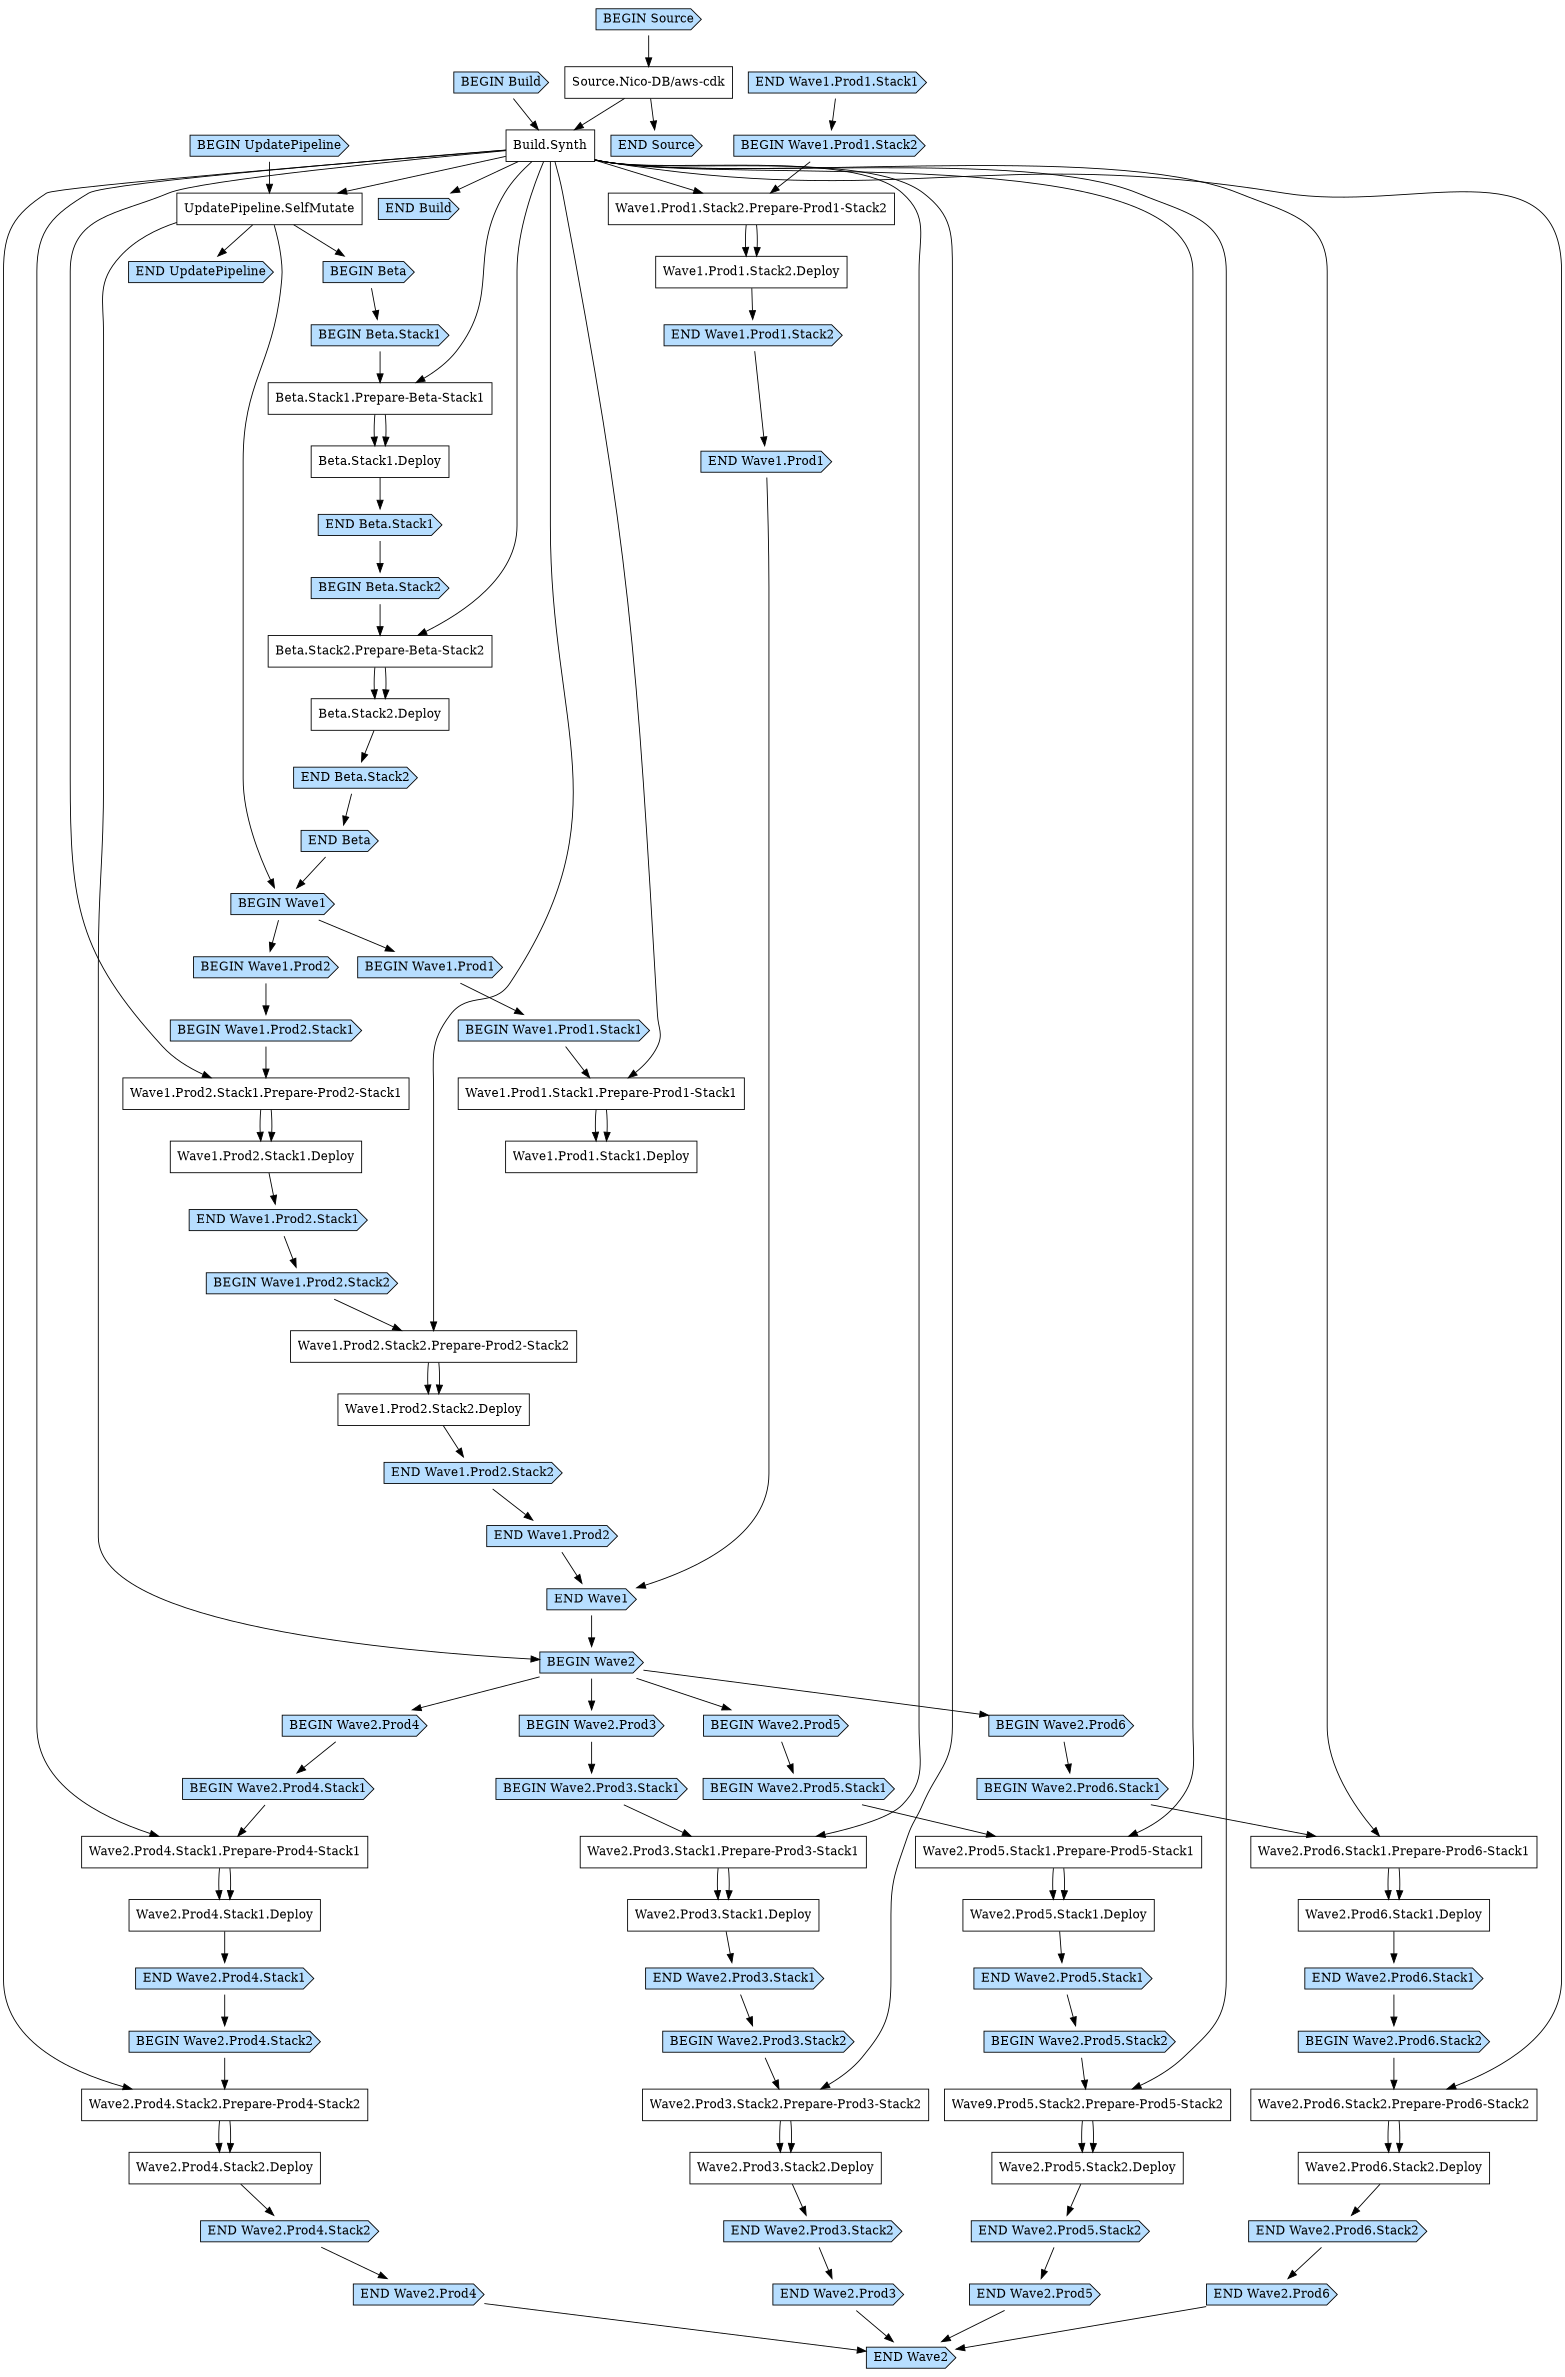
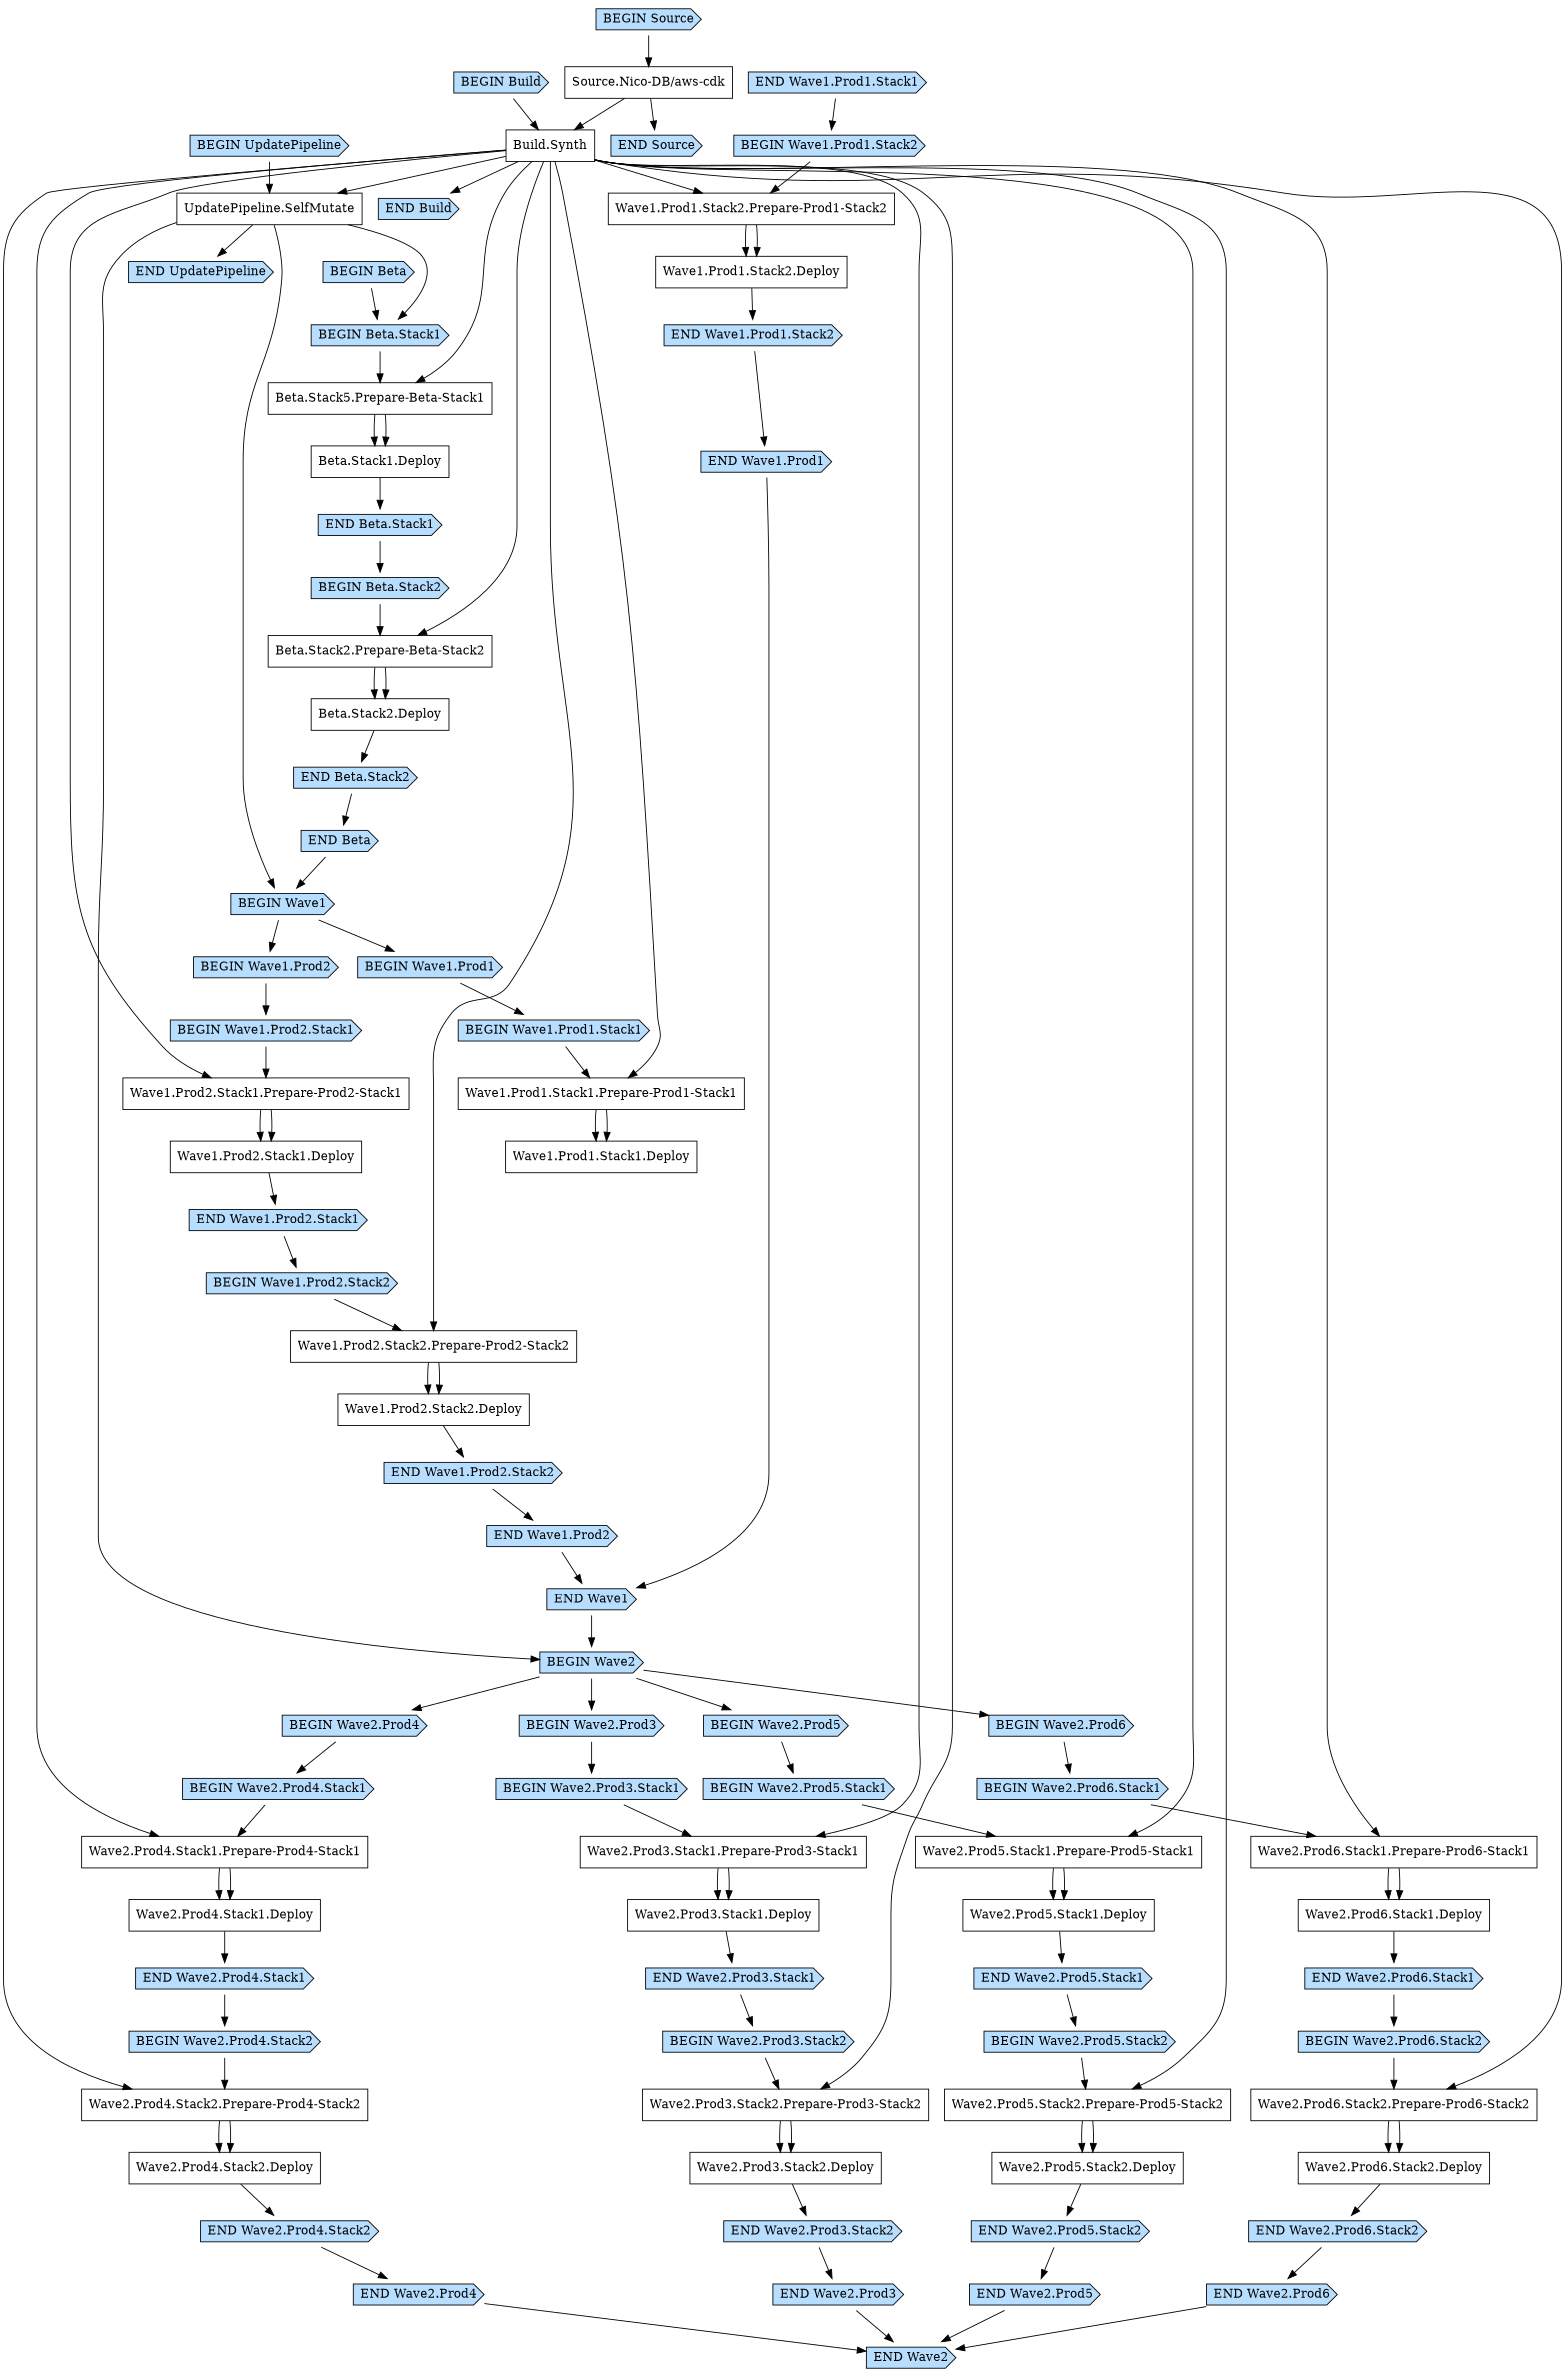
(315, 238) -> (416, 250)
(380, 399) -> (380, 399)
(1088, 2105) -> (1088, 2105)
